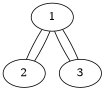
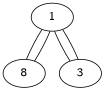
(24, 73) -> (24, 73)
